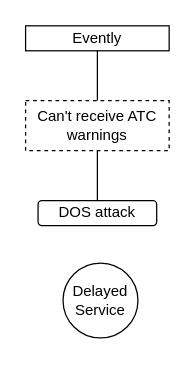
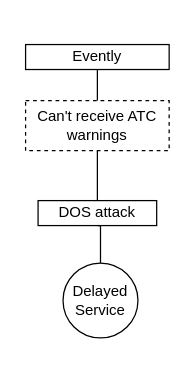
(98, 38) -> (98, 57)
(98, 213) -> (98, 213)
none -> (101, 243)
